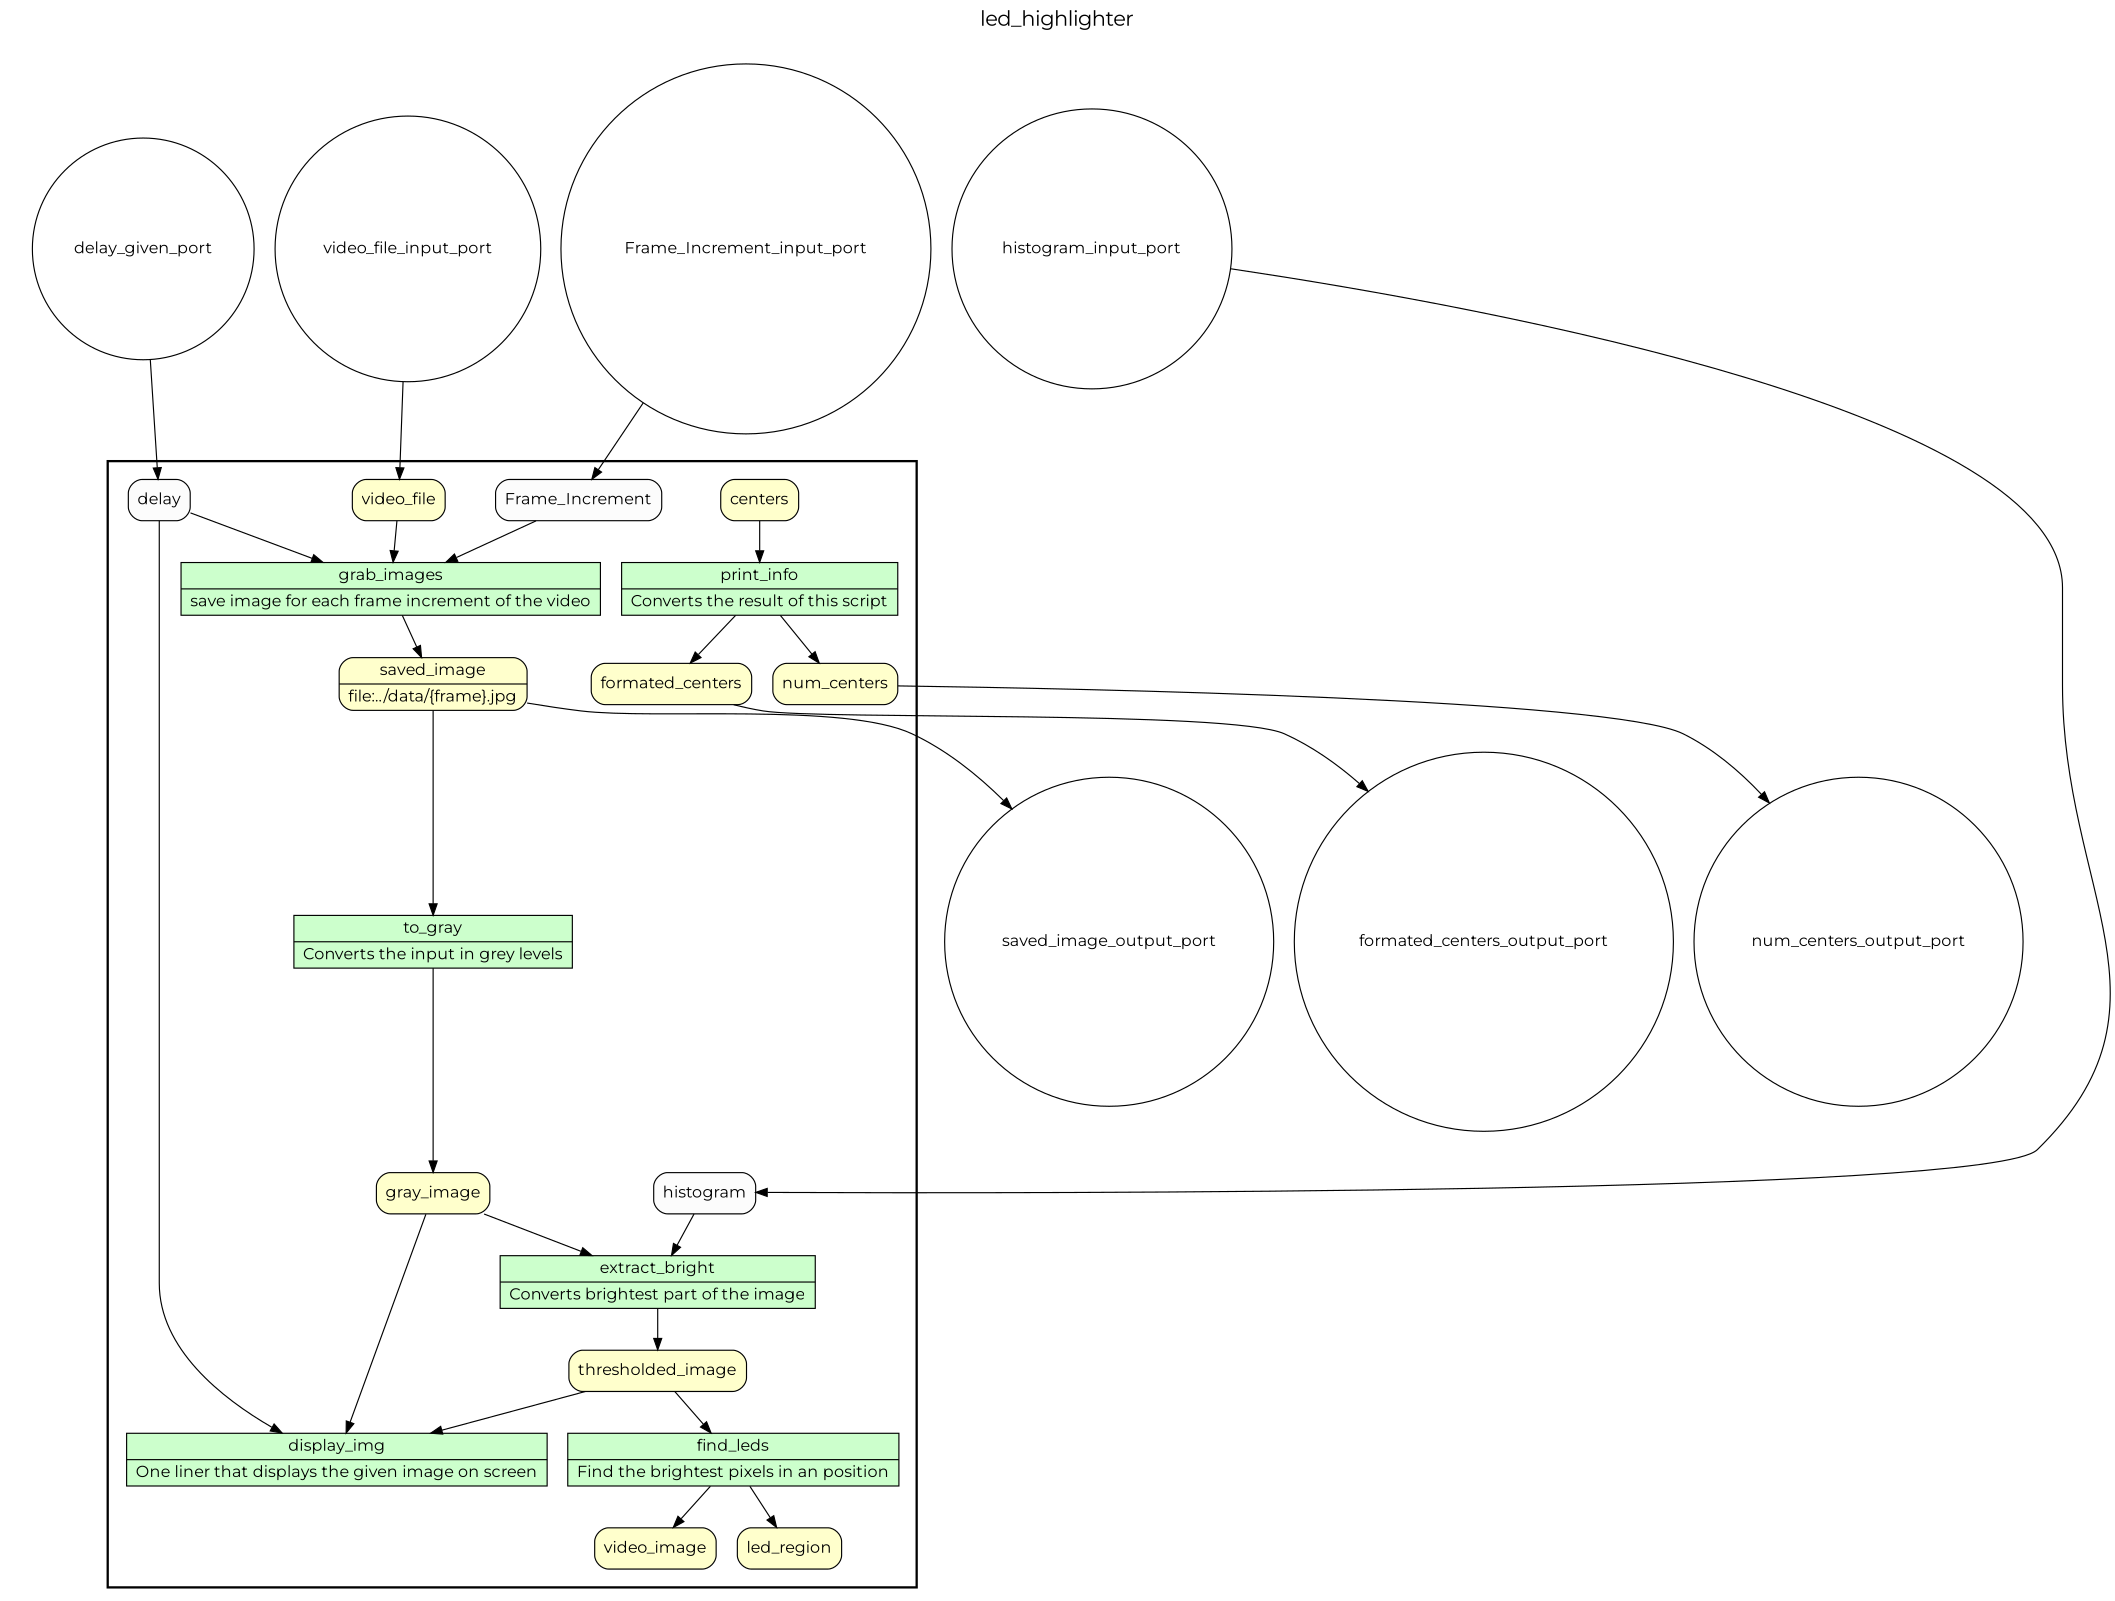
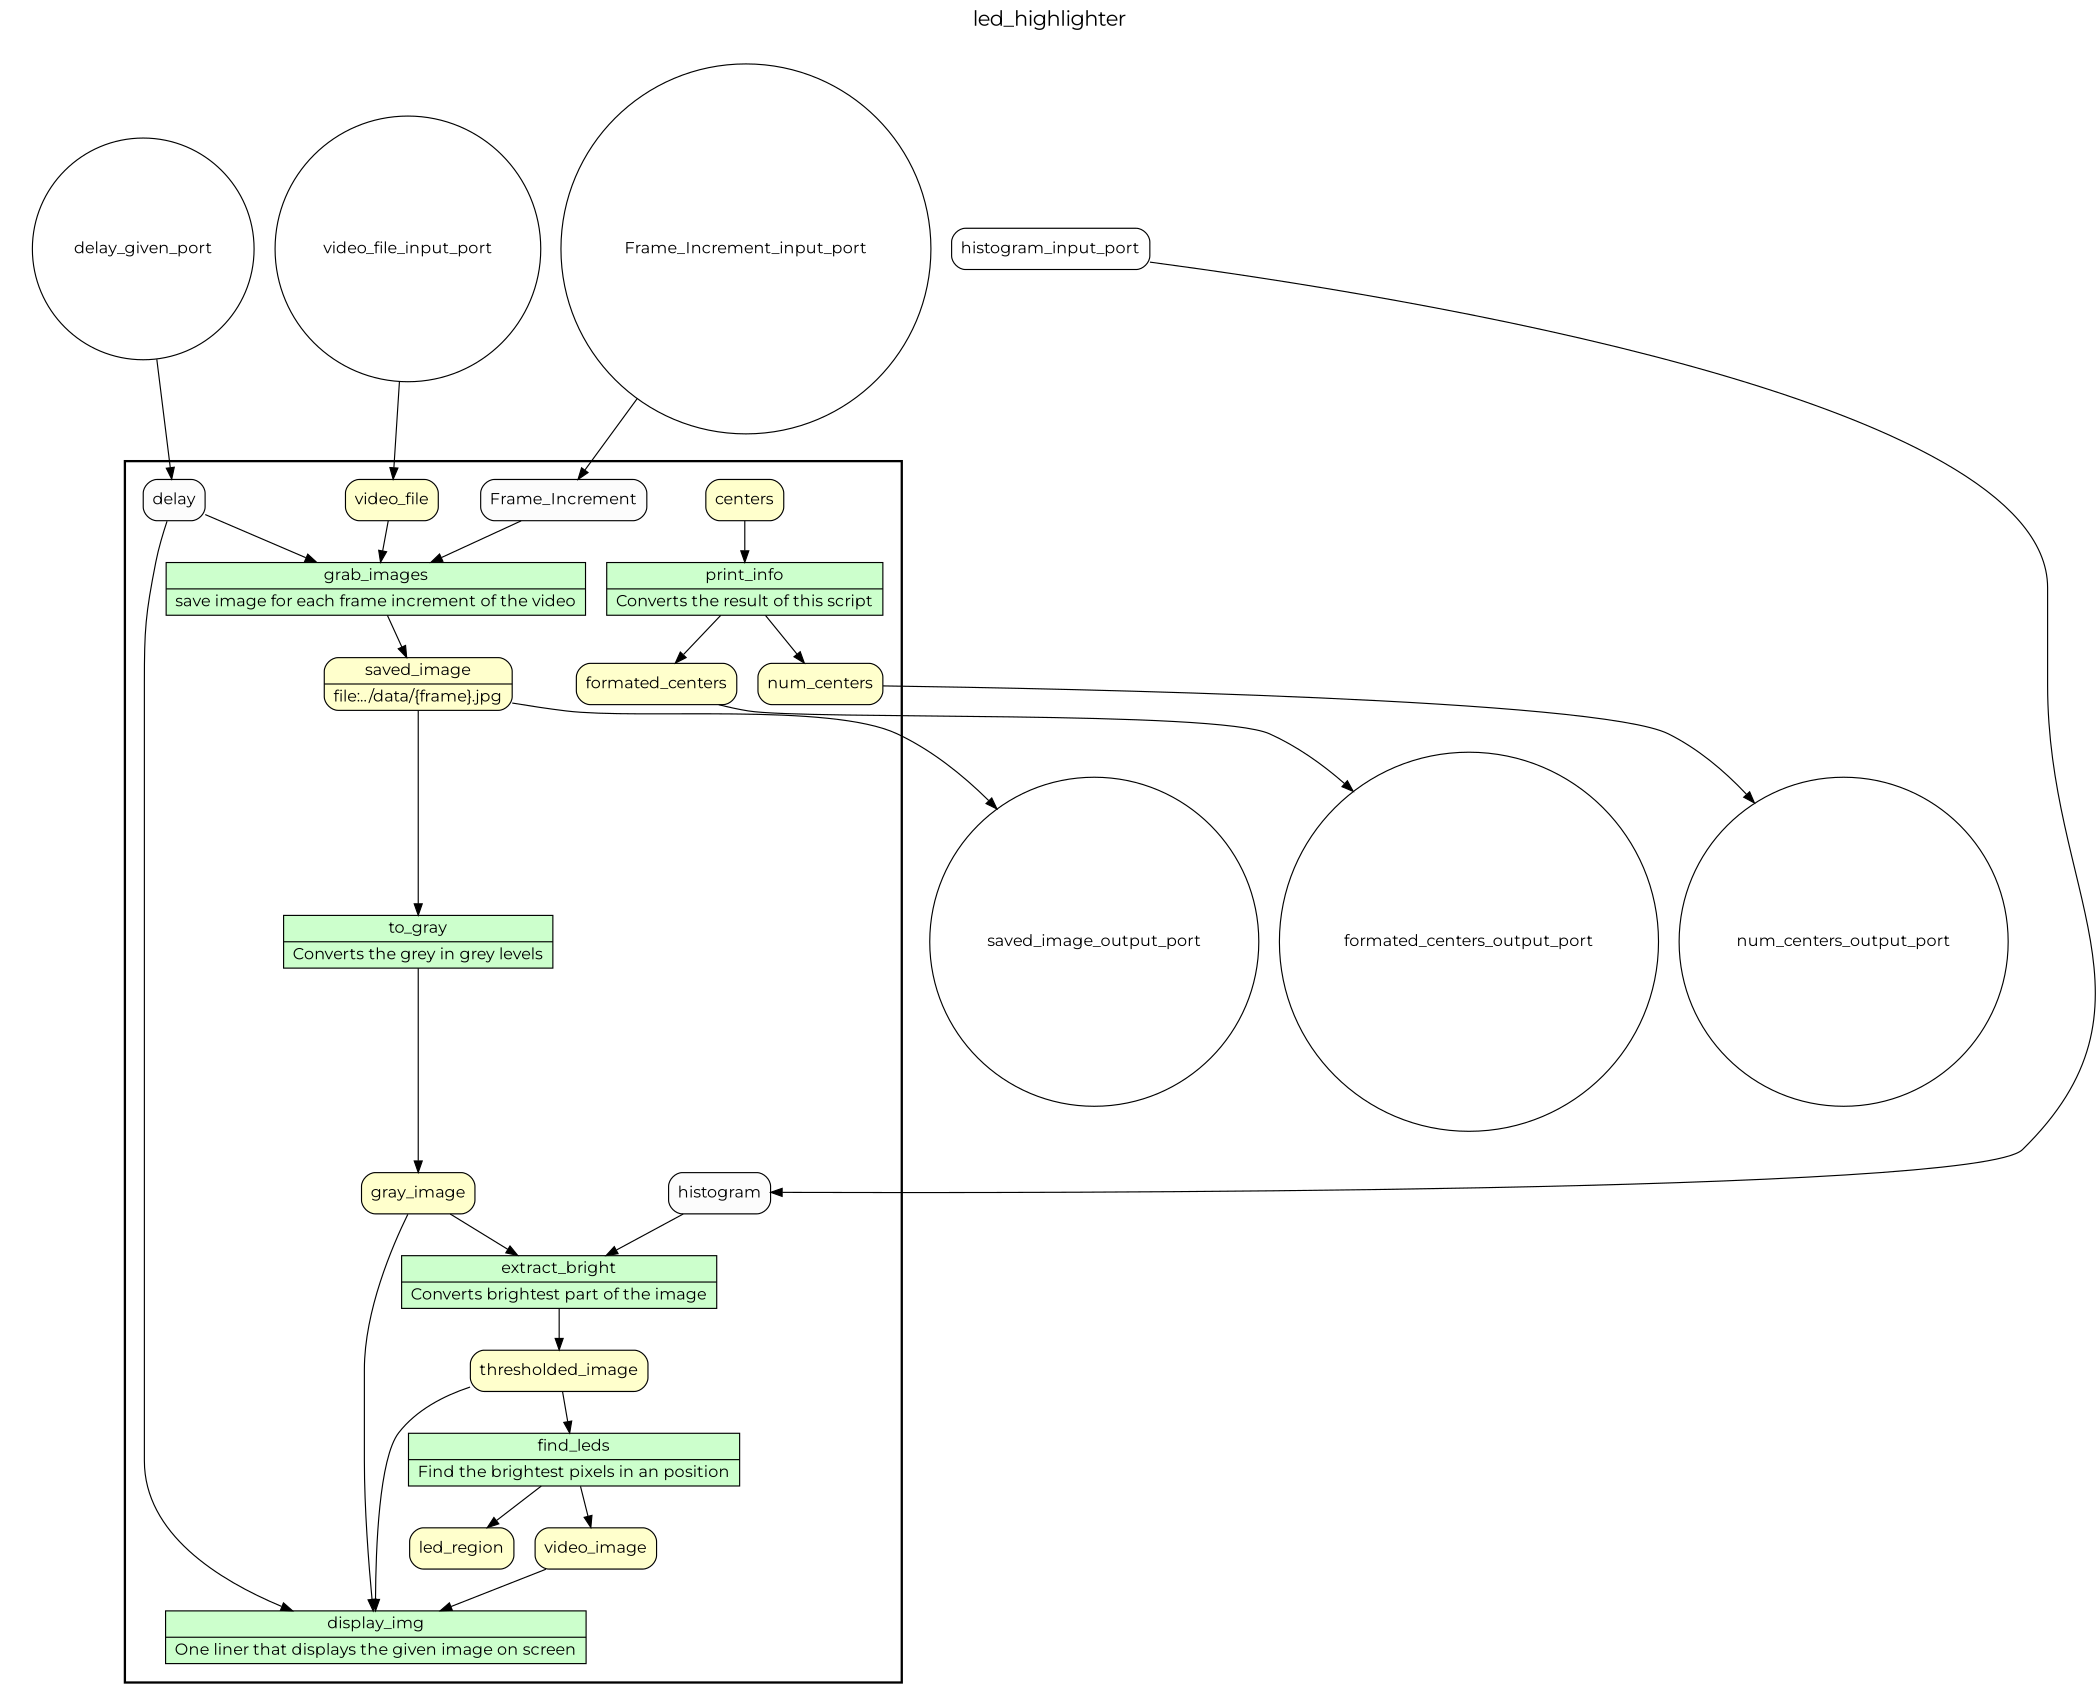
(1092, 249) -> (1051, 249)
(433, 954) -> (418, 954)
none -> (498, 1588)
